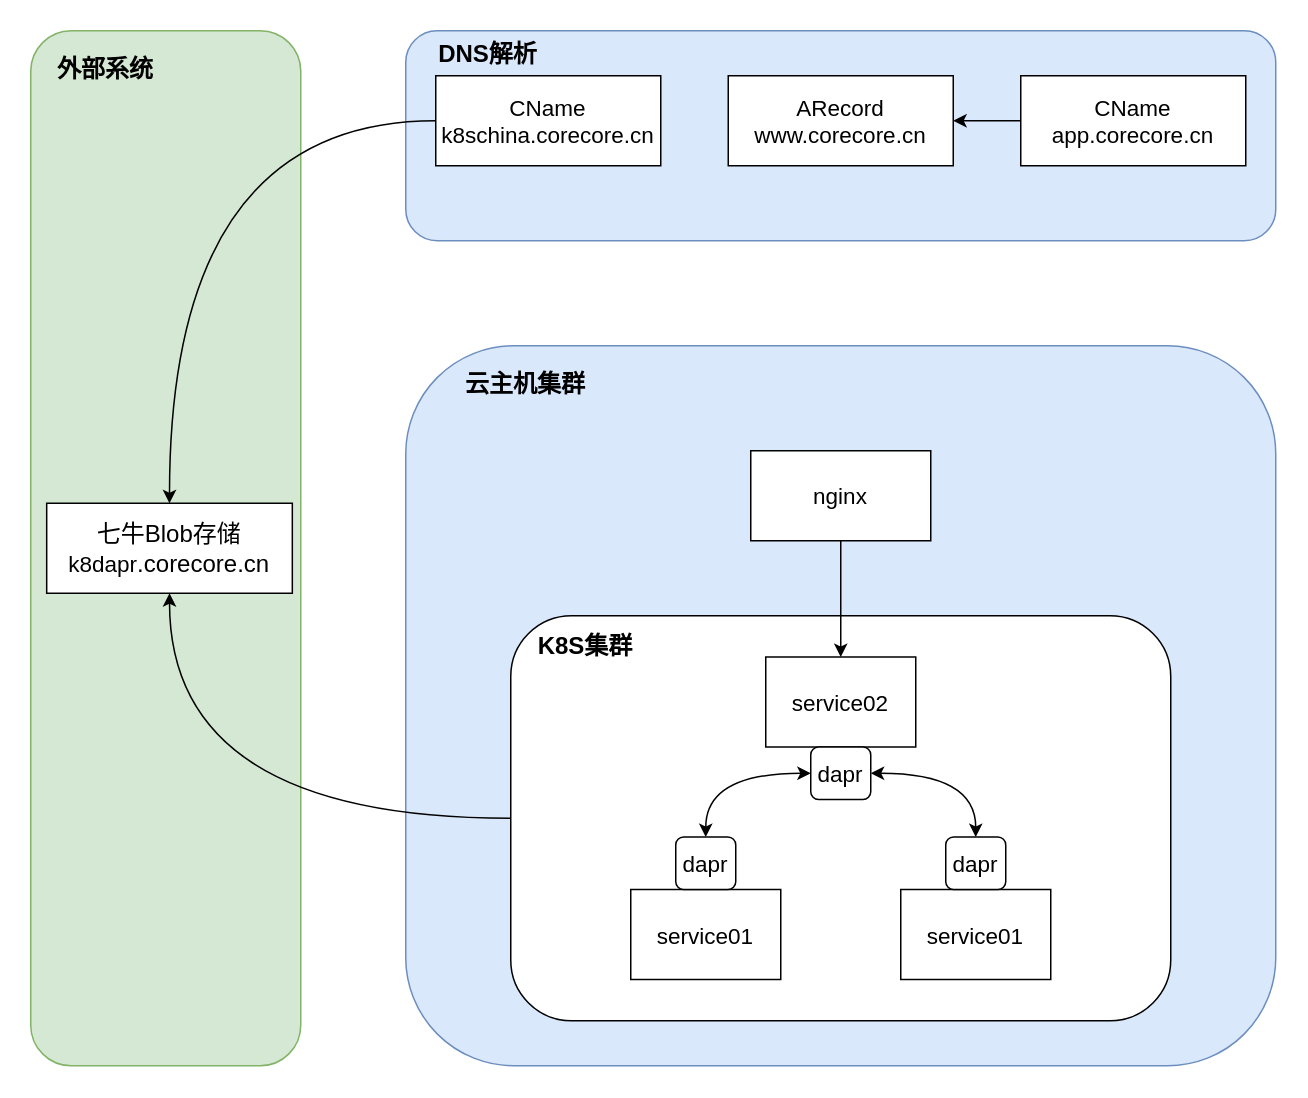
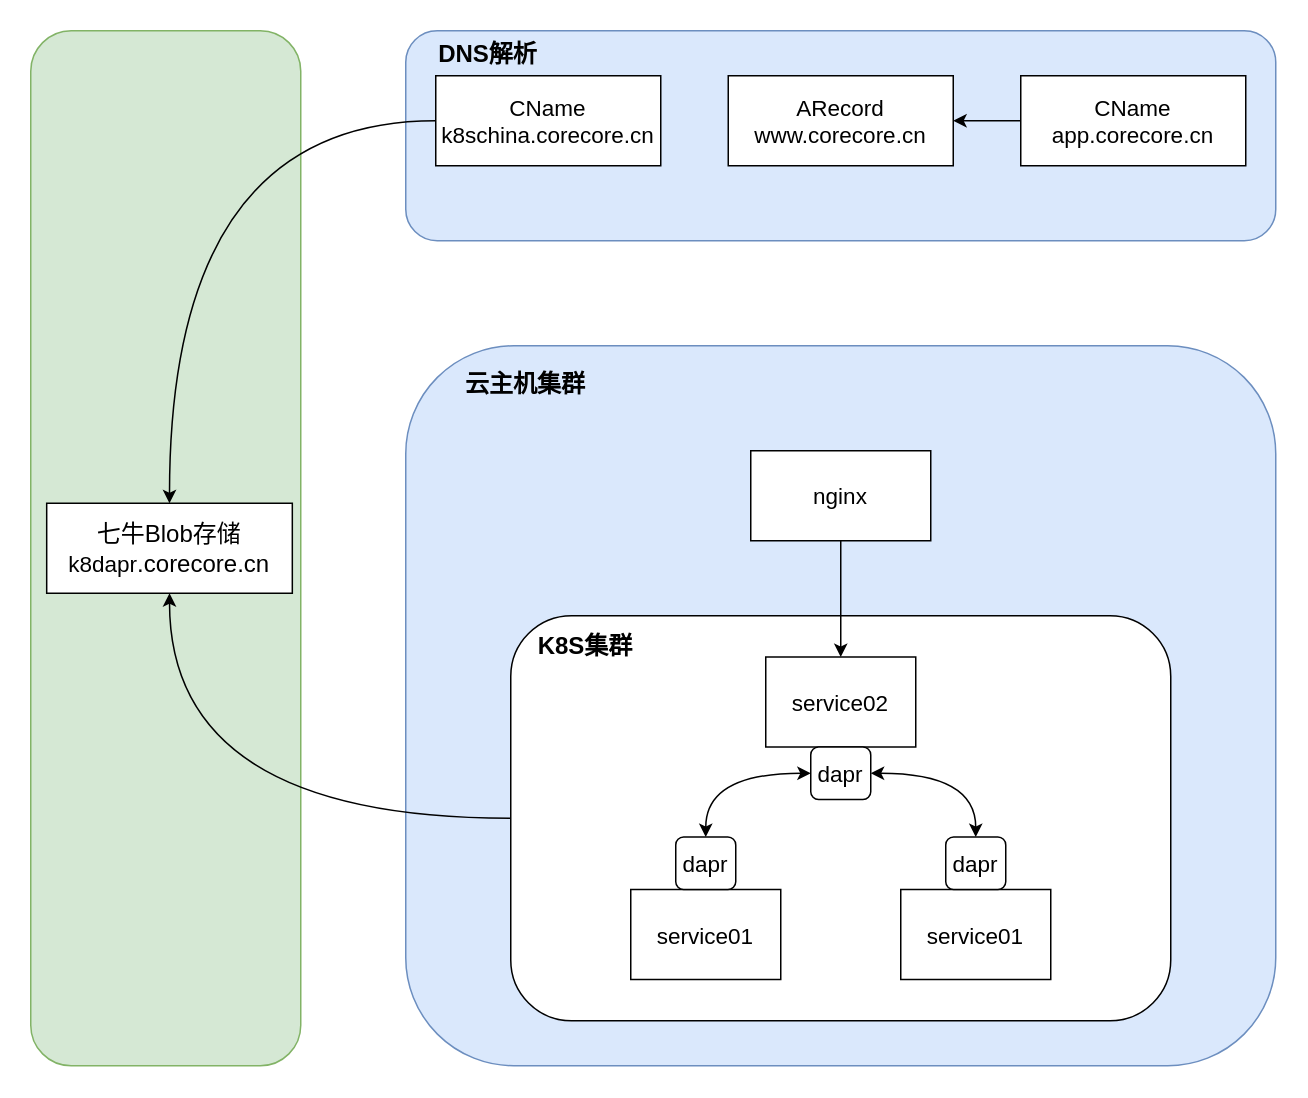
(106, 68) -> none
